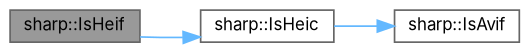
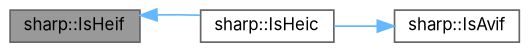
(161, 37) -> (179, 15)
